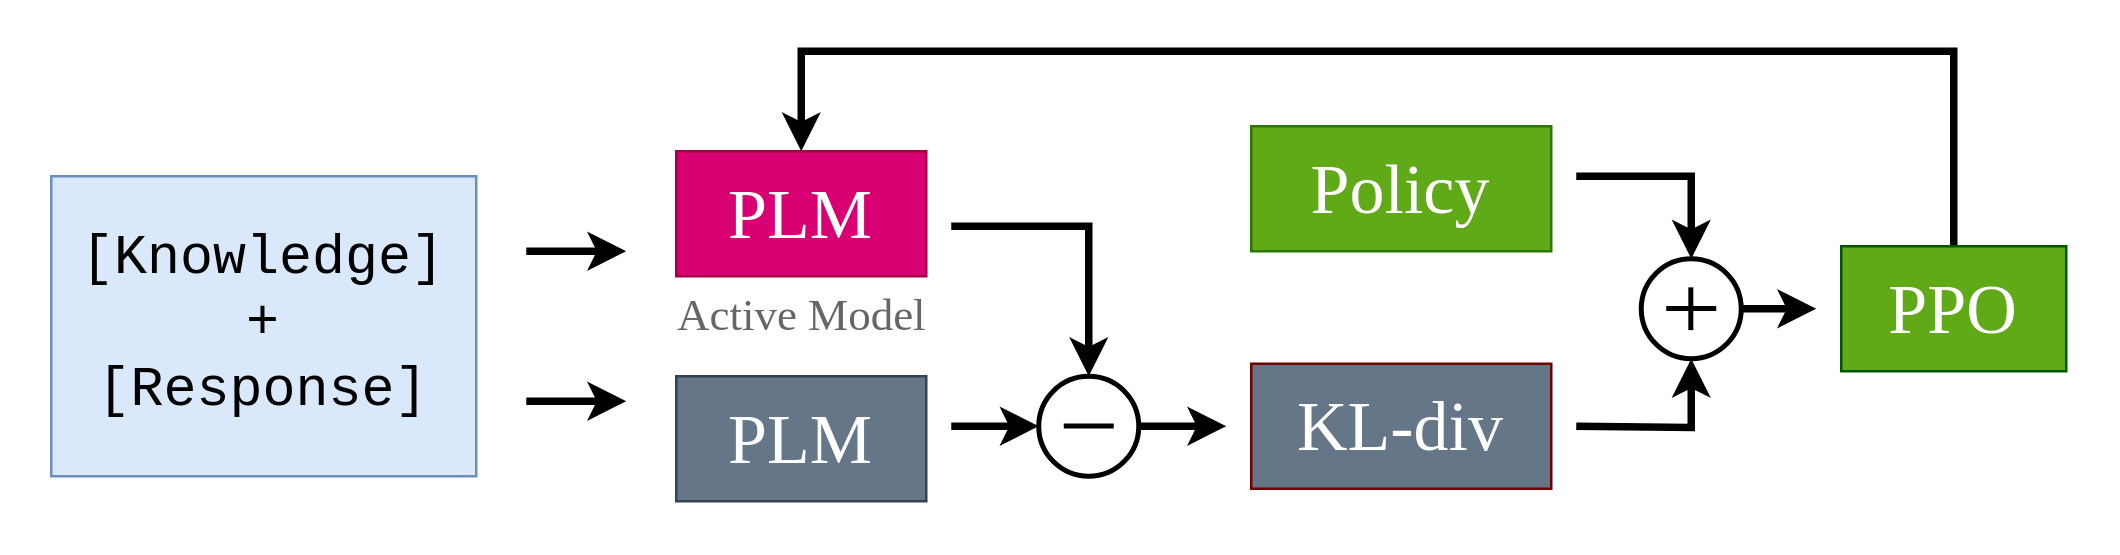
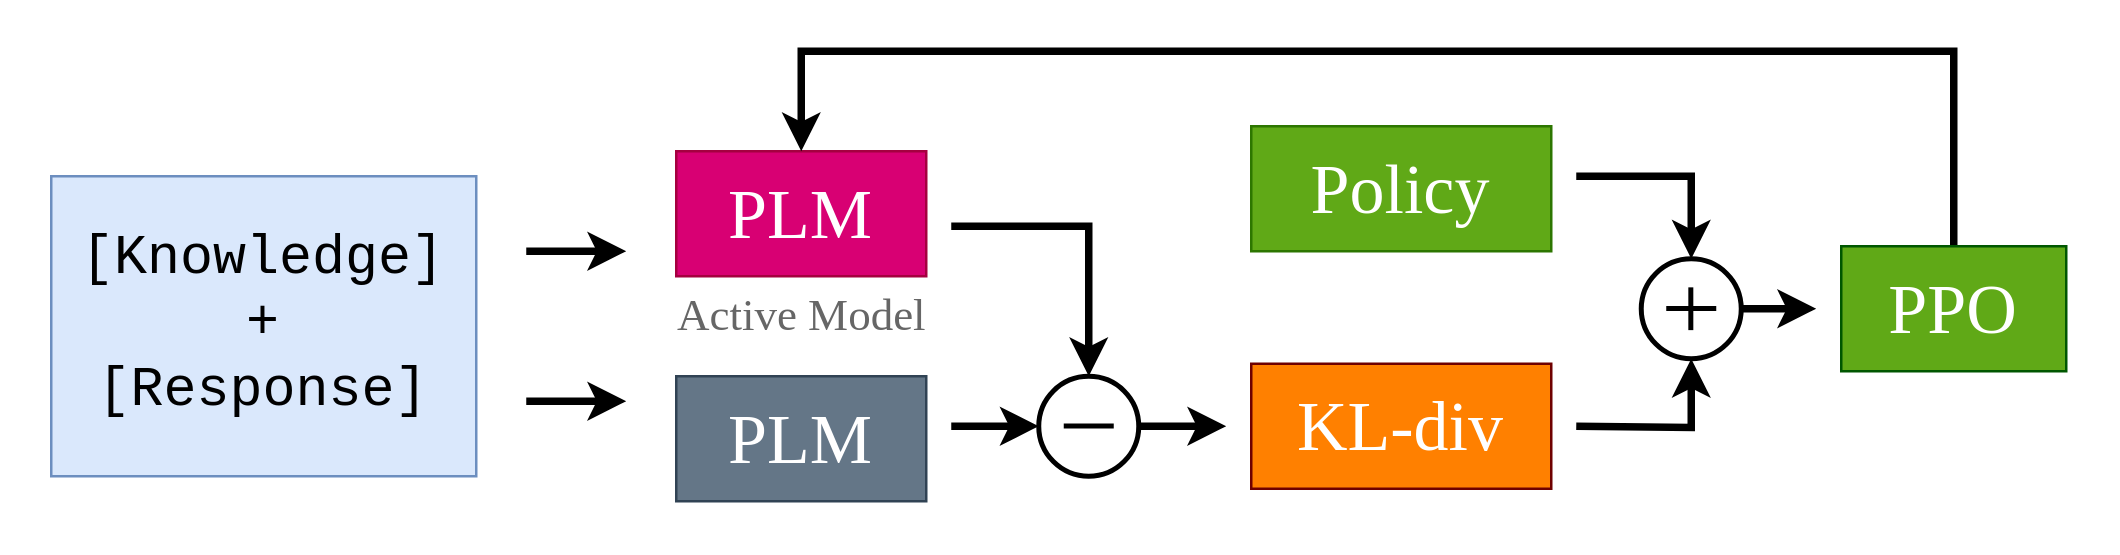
(1401, 426) -> (1401, 426)
